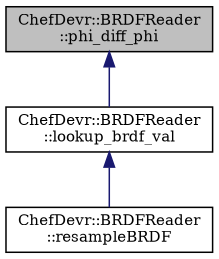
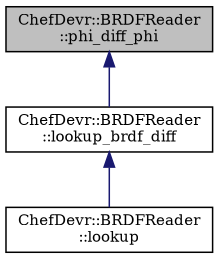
(109, 130) -> (109, 130)
(109, 230) -> (109, 230)
